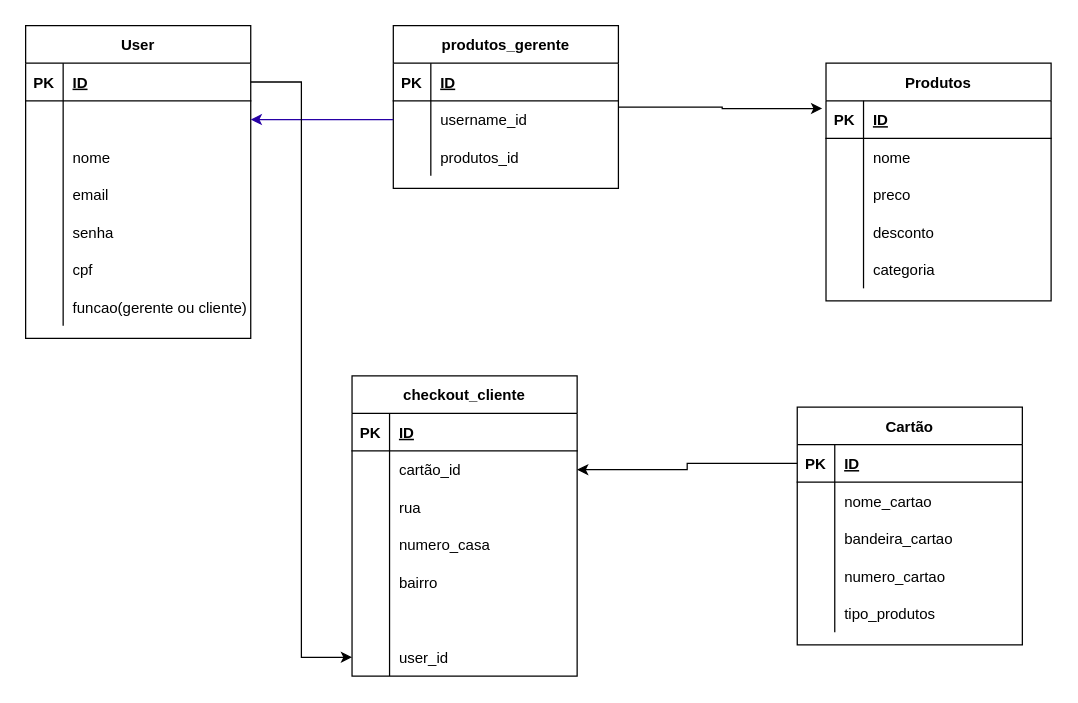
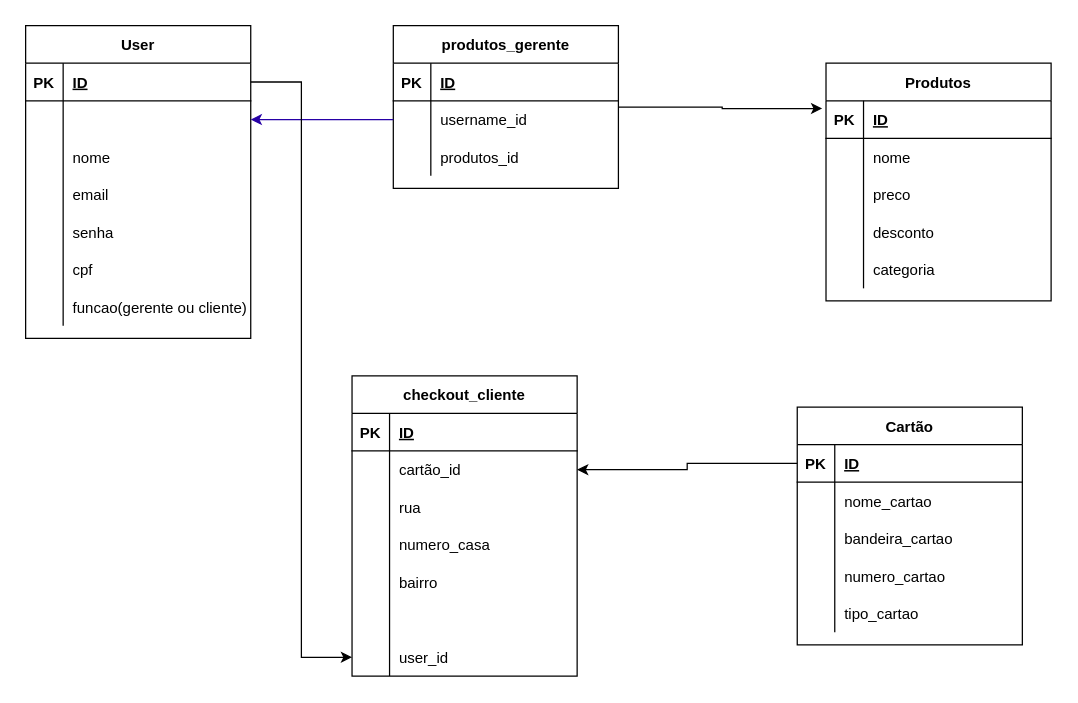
(896, 614) -> (888, 614)
